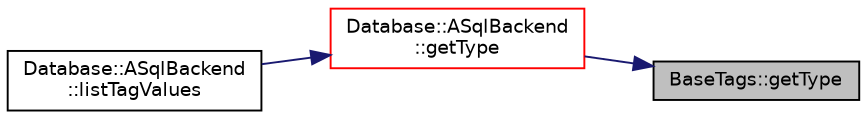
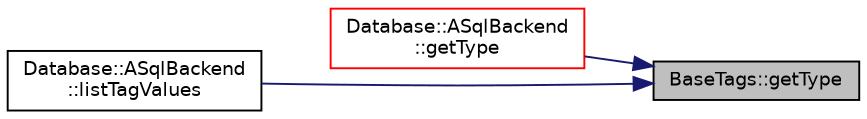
(287, 61) -> (448, 85)
